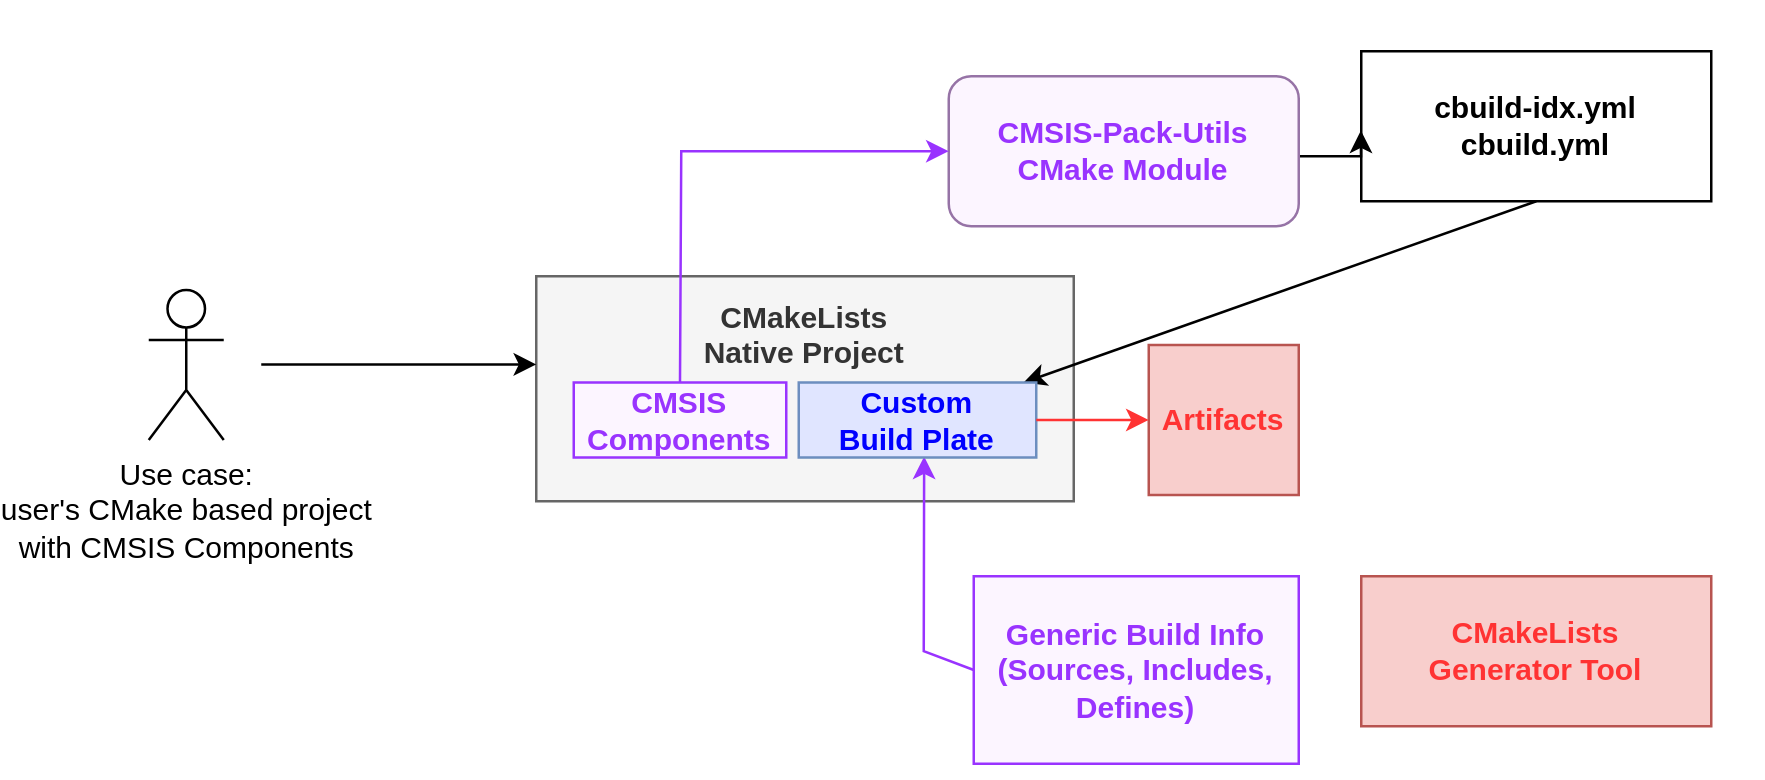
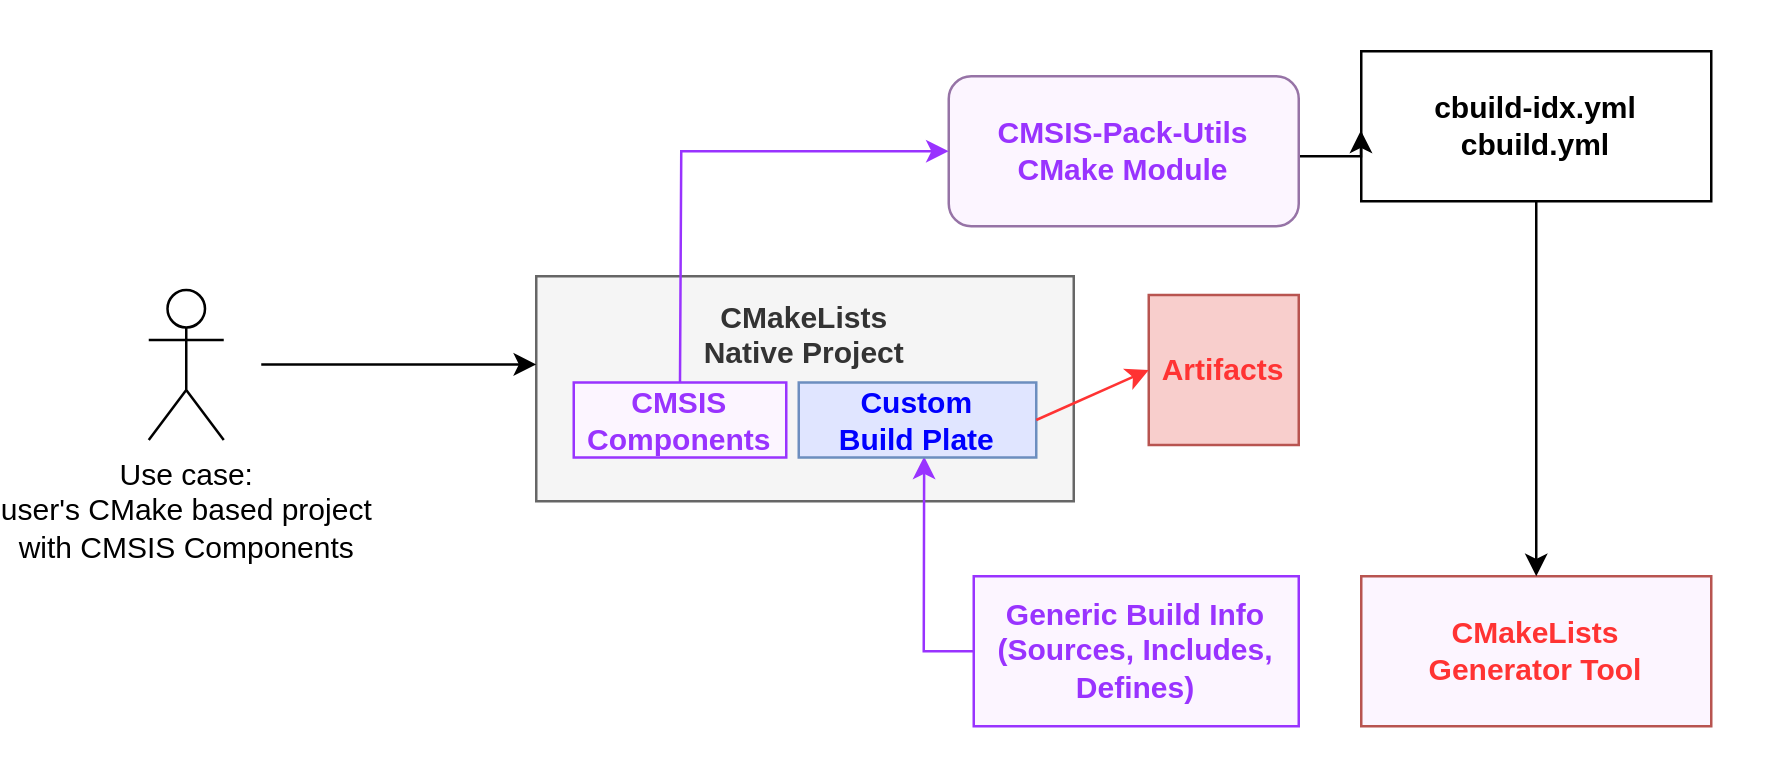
(1288, 289) -> (1536, 380)
(1224, 420) -> (1224, 370)
(1536, 651) -> (1536, 651)
(1136, 670) -> (1136, 651)
